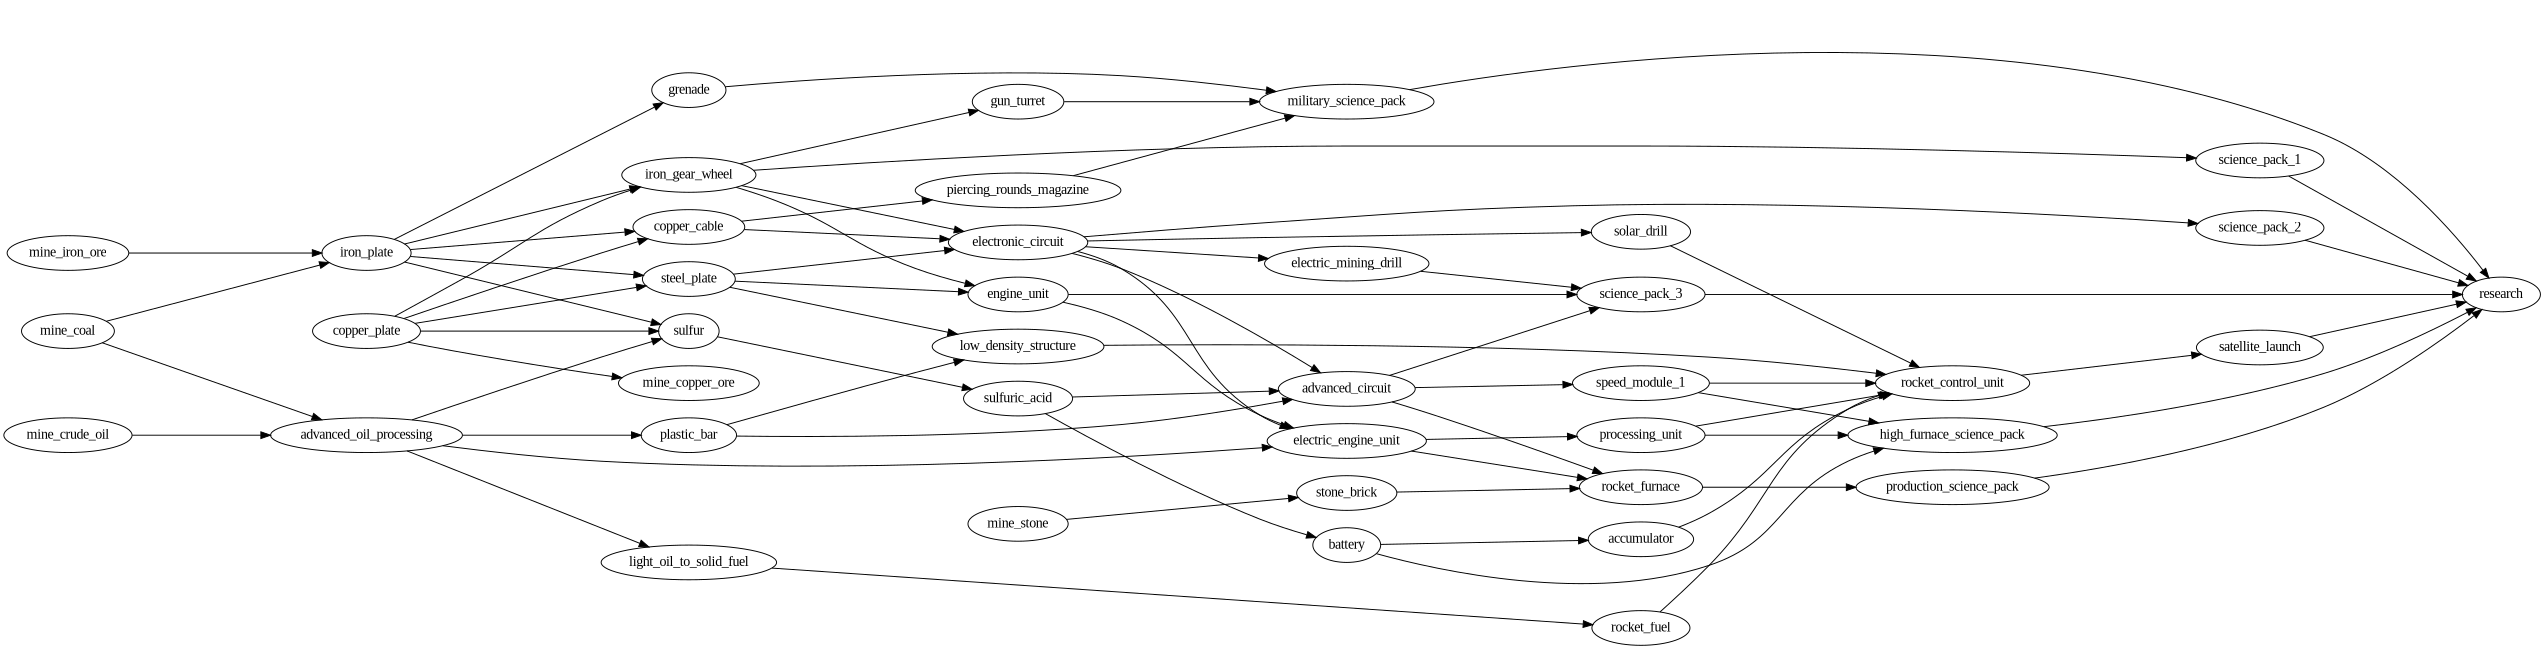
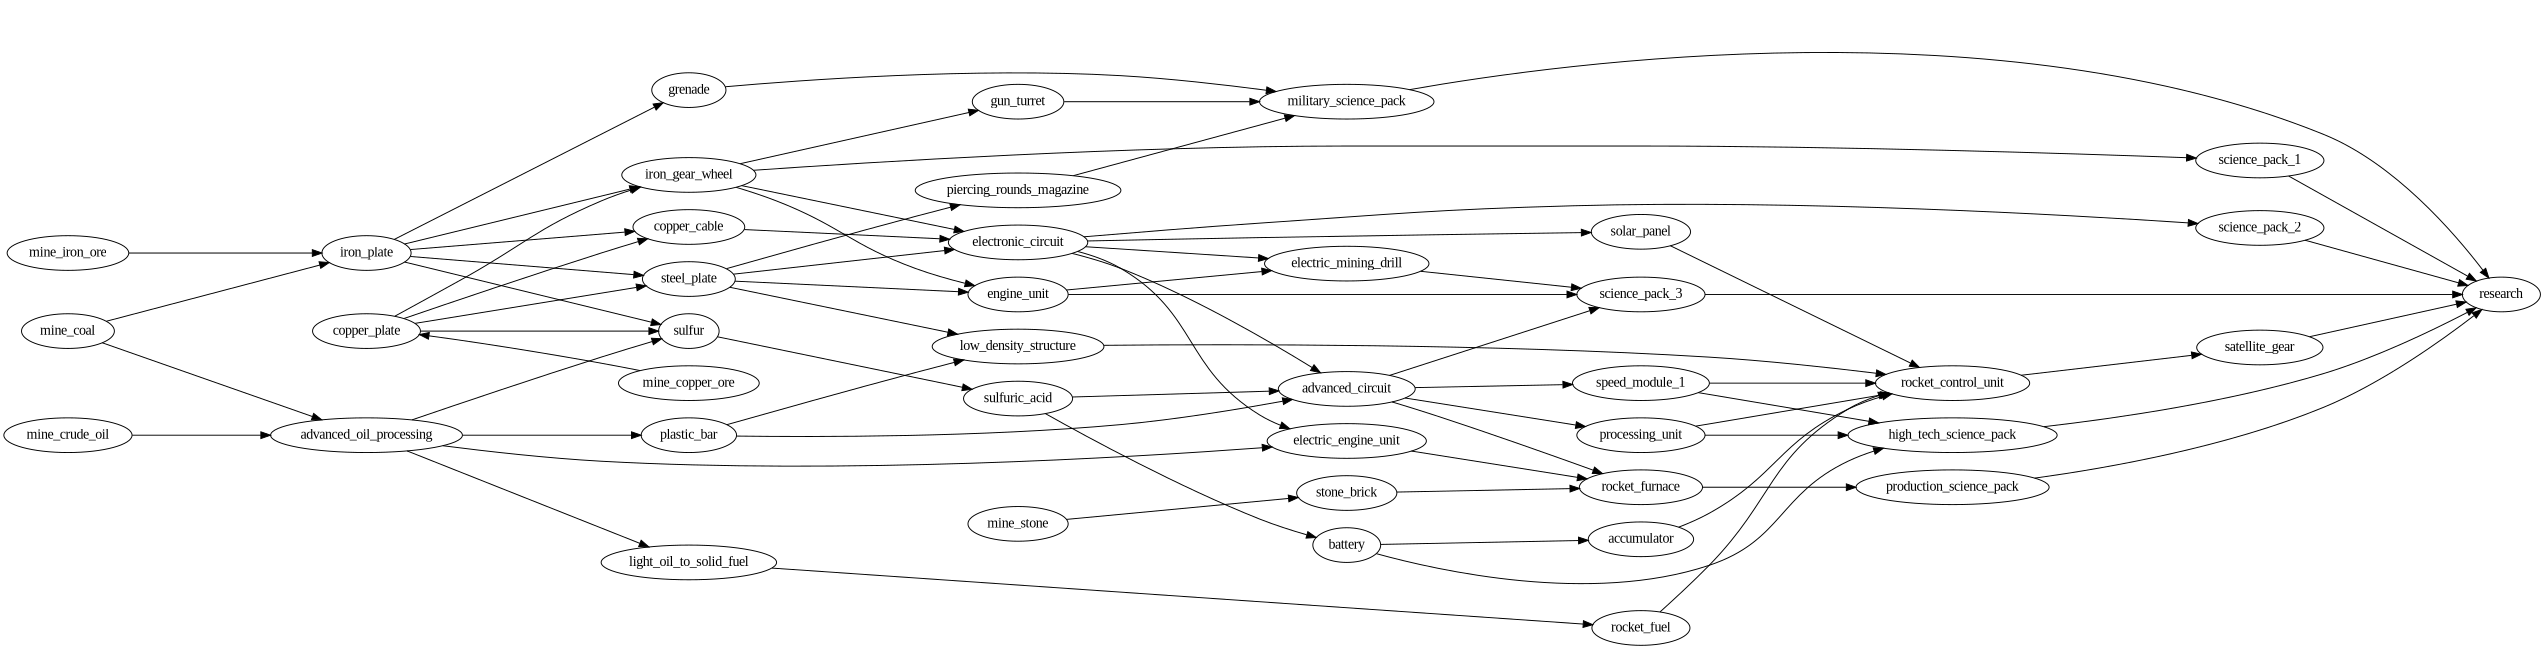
(832, 211) -> (827, 240)
(1641, 232) -> (1641, 232)
(2260, 347) -> (2260, 347)
(1178, 356) -> (1169, 280)
(510, 361) -> (535, 352)
(1953, 435) -> (1953, 435)
(1482, 438) -> (1490, 412)
